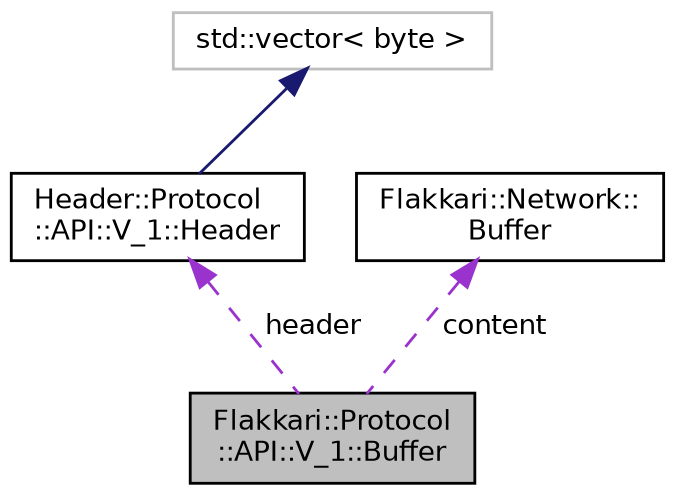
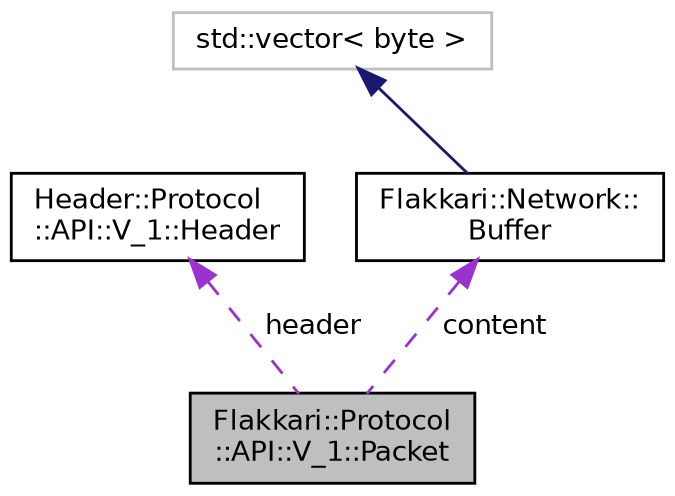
(243, 131) -> (423, 131)
(333, 438) -> (333, 438)
